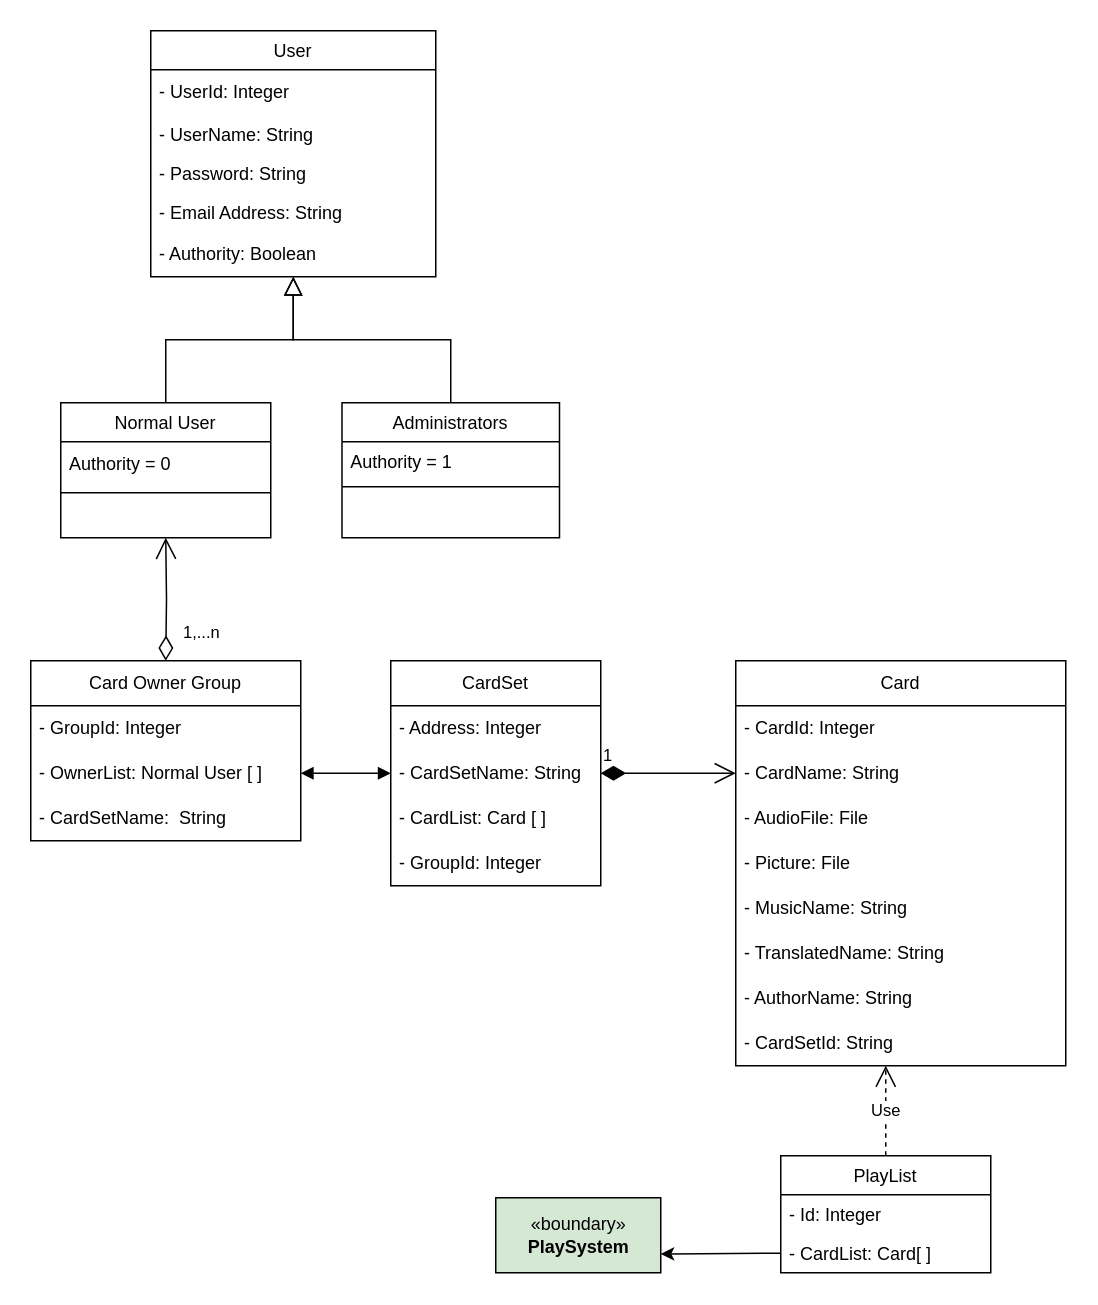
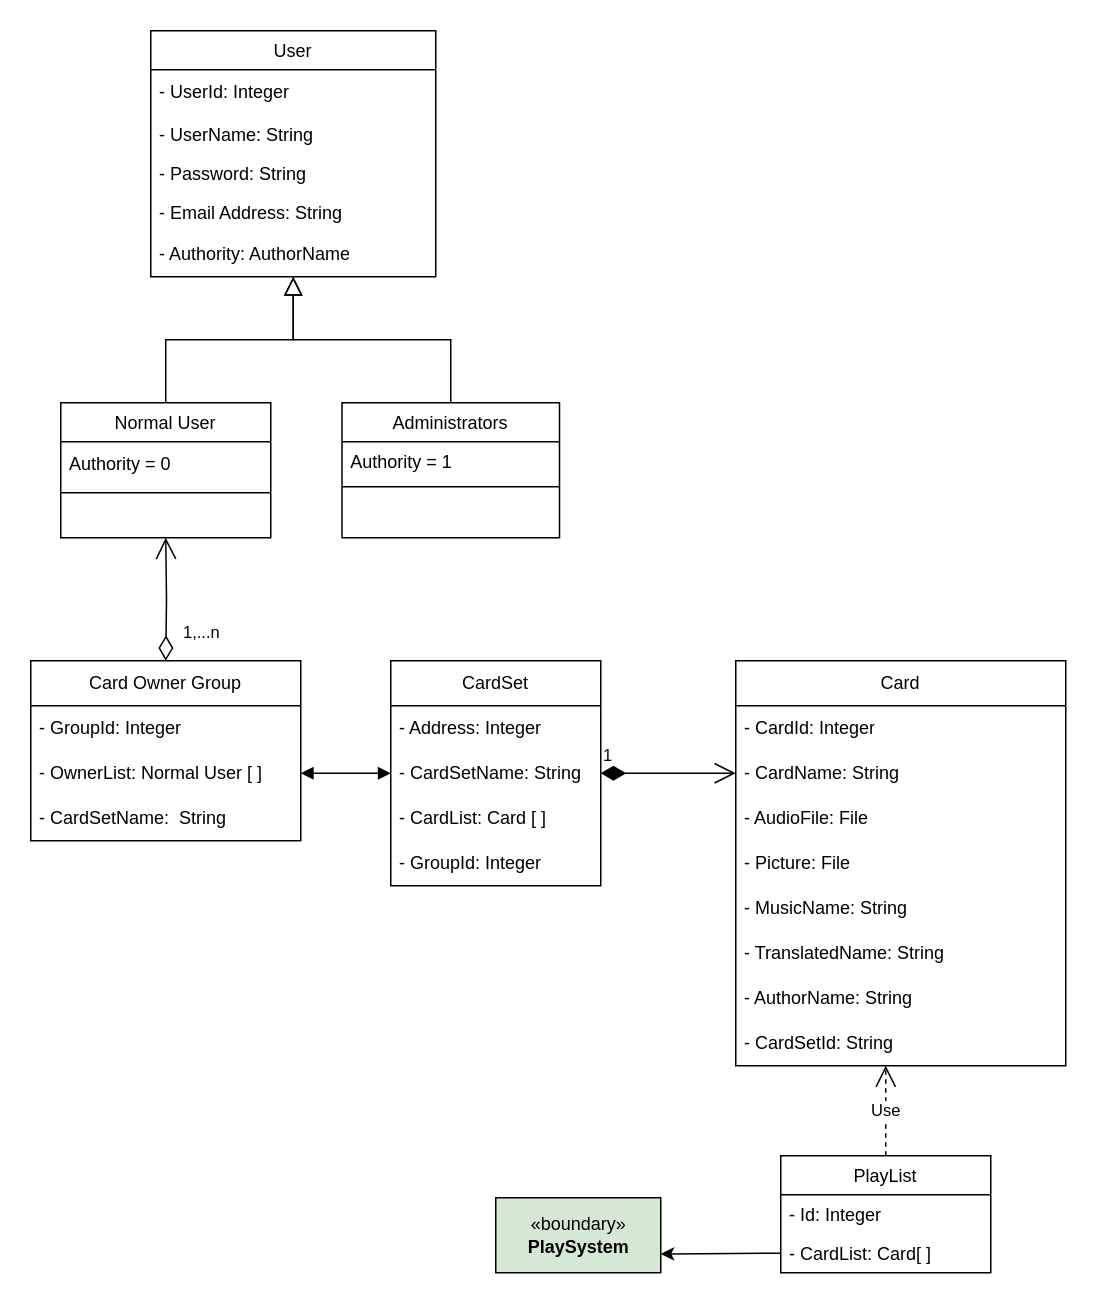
(249, 254) -> (266, 254)
